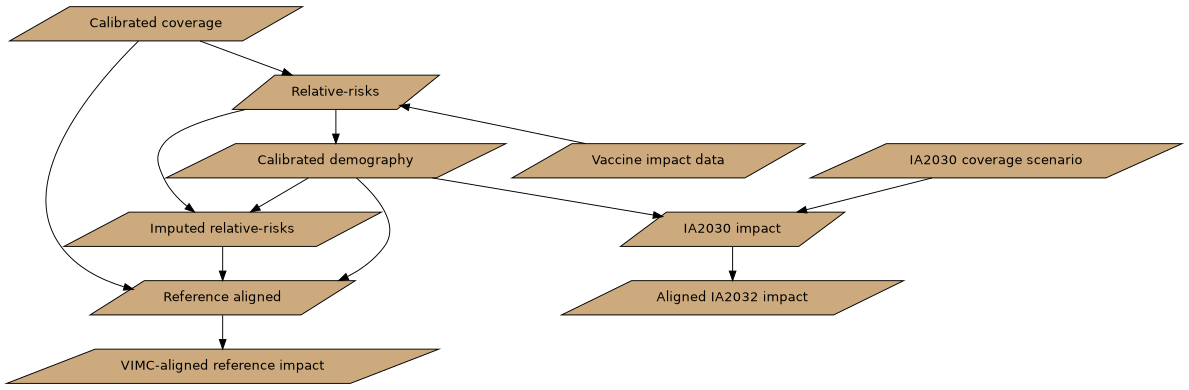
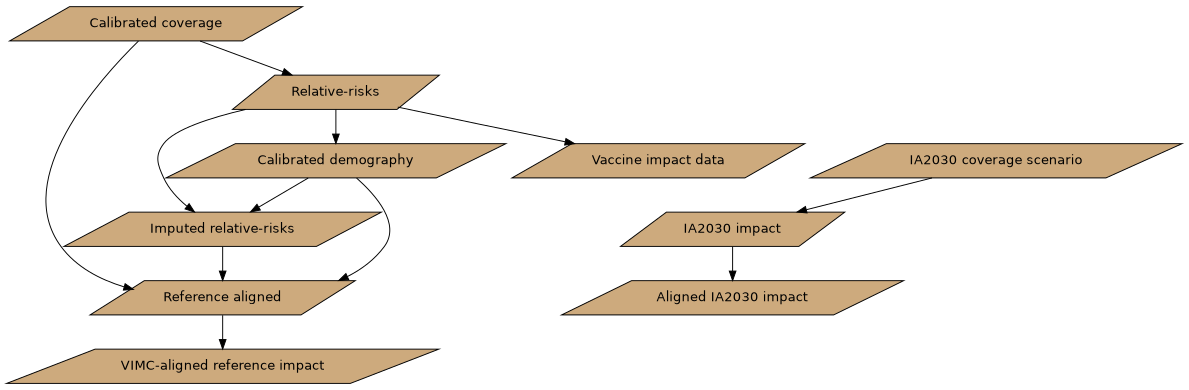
(498, 125) -> (481, 125)
(543, 196) -> none
(733, 298) -> (733, 298)
